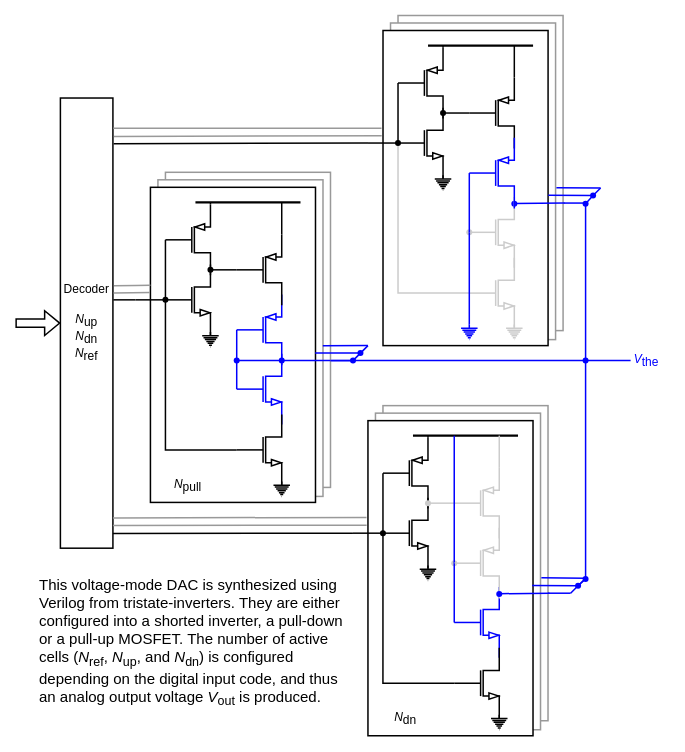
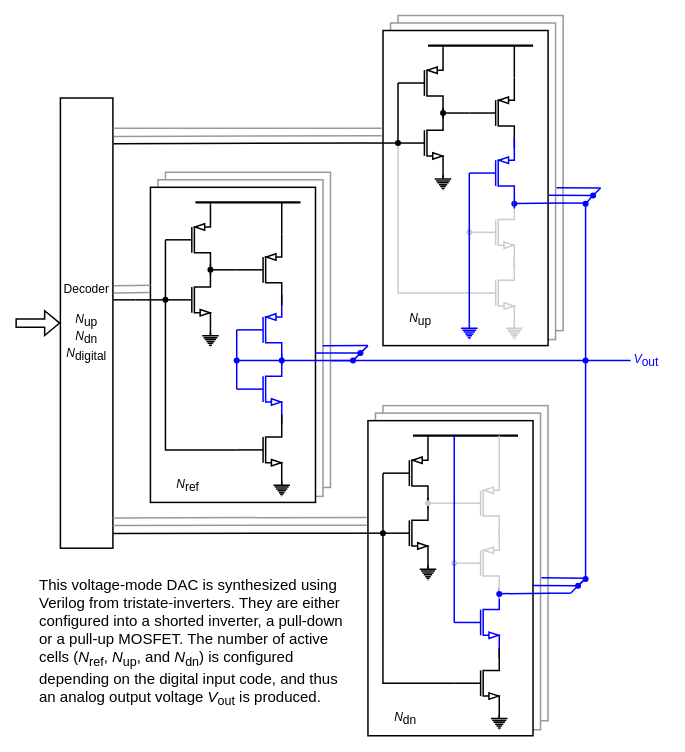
none -> (420, 319)
(87, 323) -> (87, 323)
(646, 360) -> (646, 360)
(188, 485) -> (188, 485)
